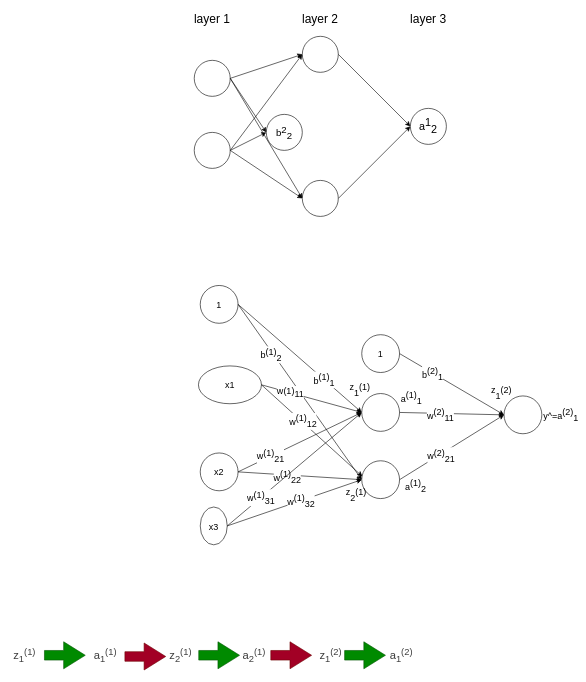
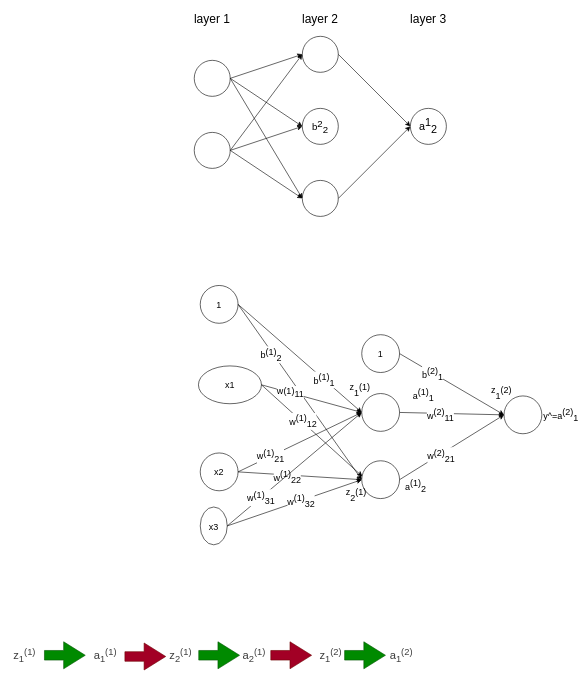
(284, 132) -> (320, 126)
(411, 398) -> (423, 395)
